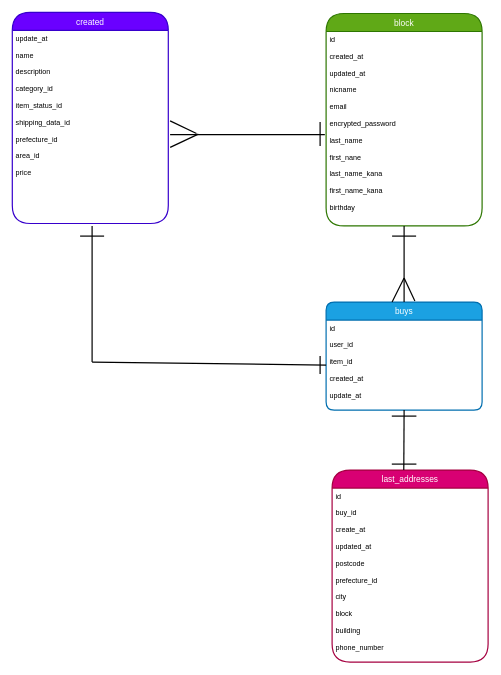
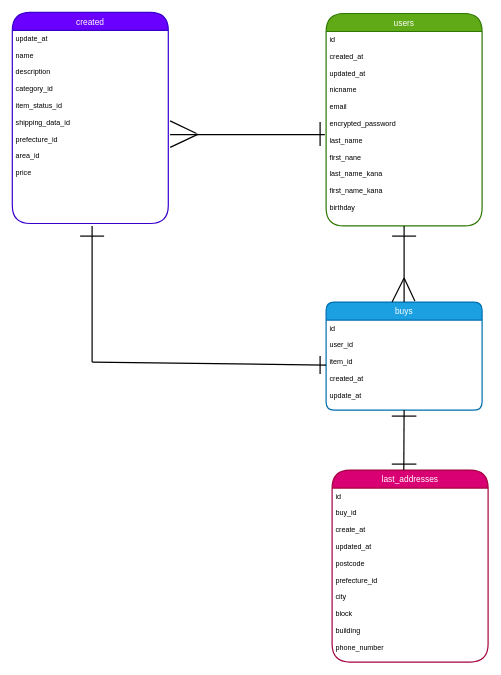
(404, 23) -> (404, 23)
